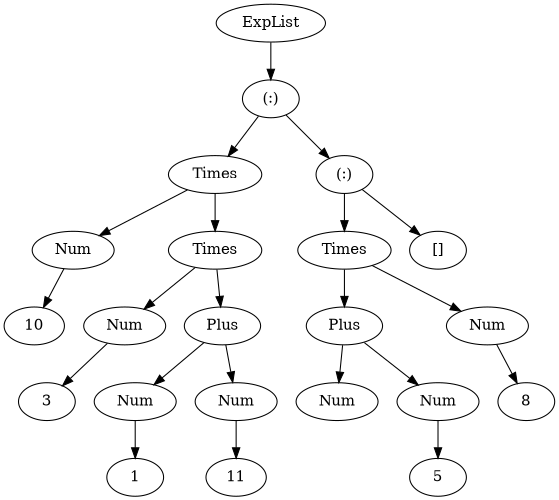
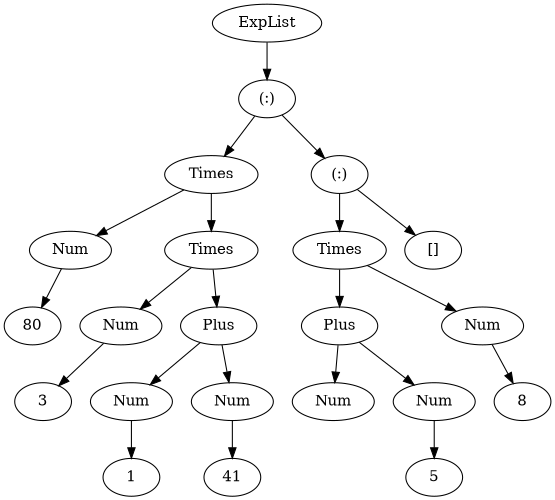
(34, 326) -> (33, 326)
(236, 477) -> (232, 477)
